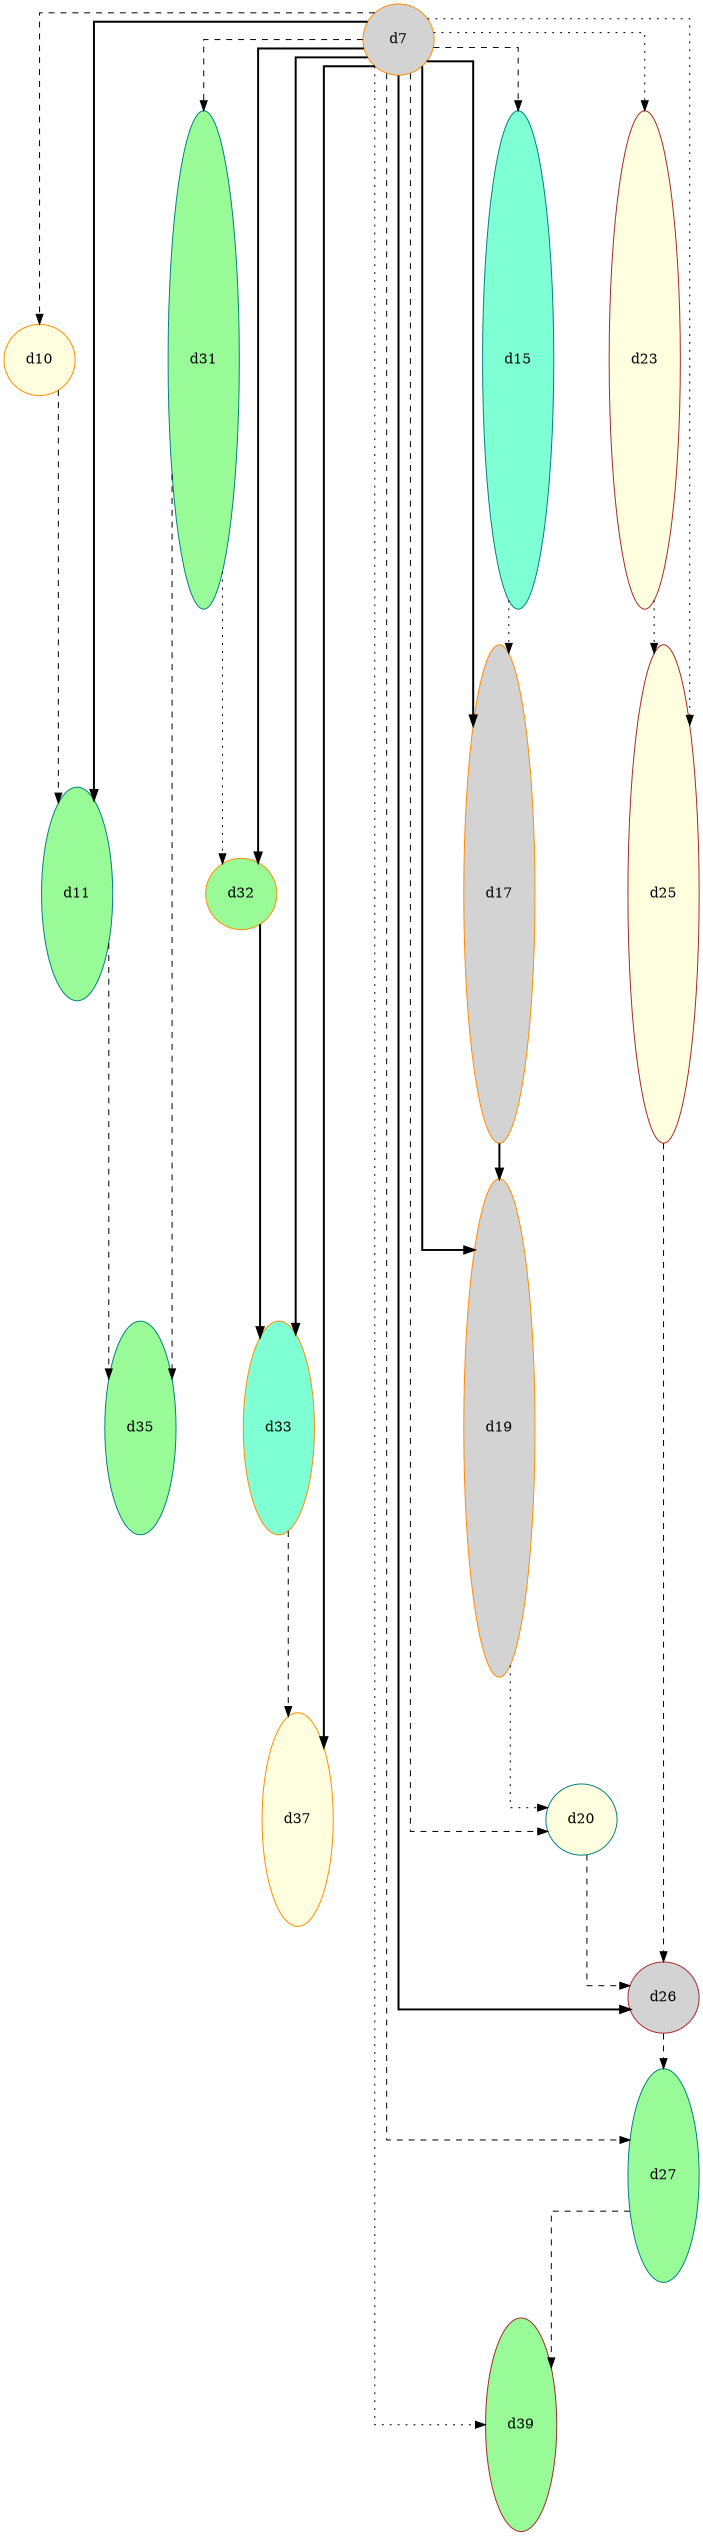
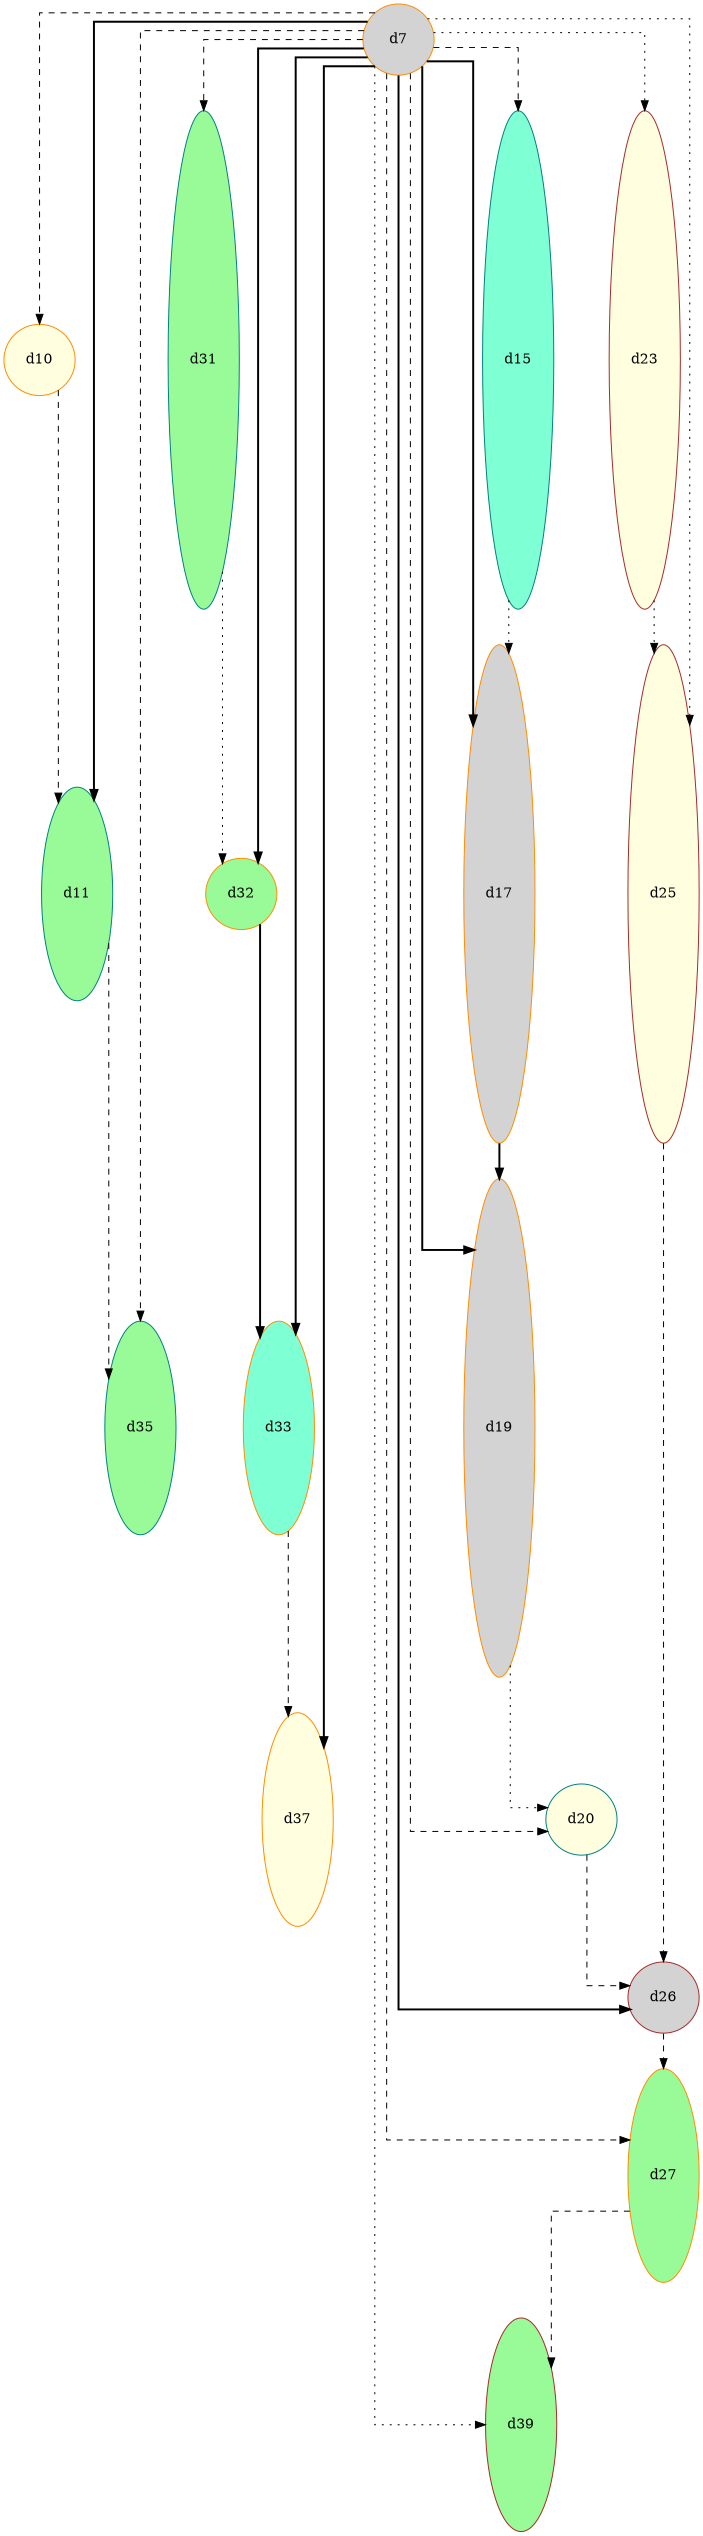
(172, 922) -> (140, 559)
(664, 2176) -> (664, 2176)
